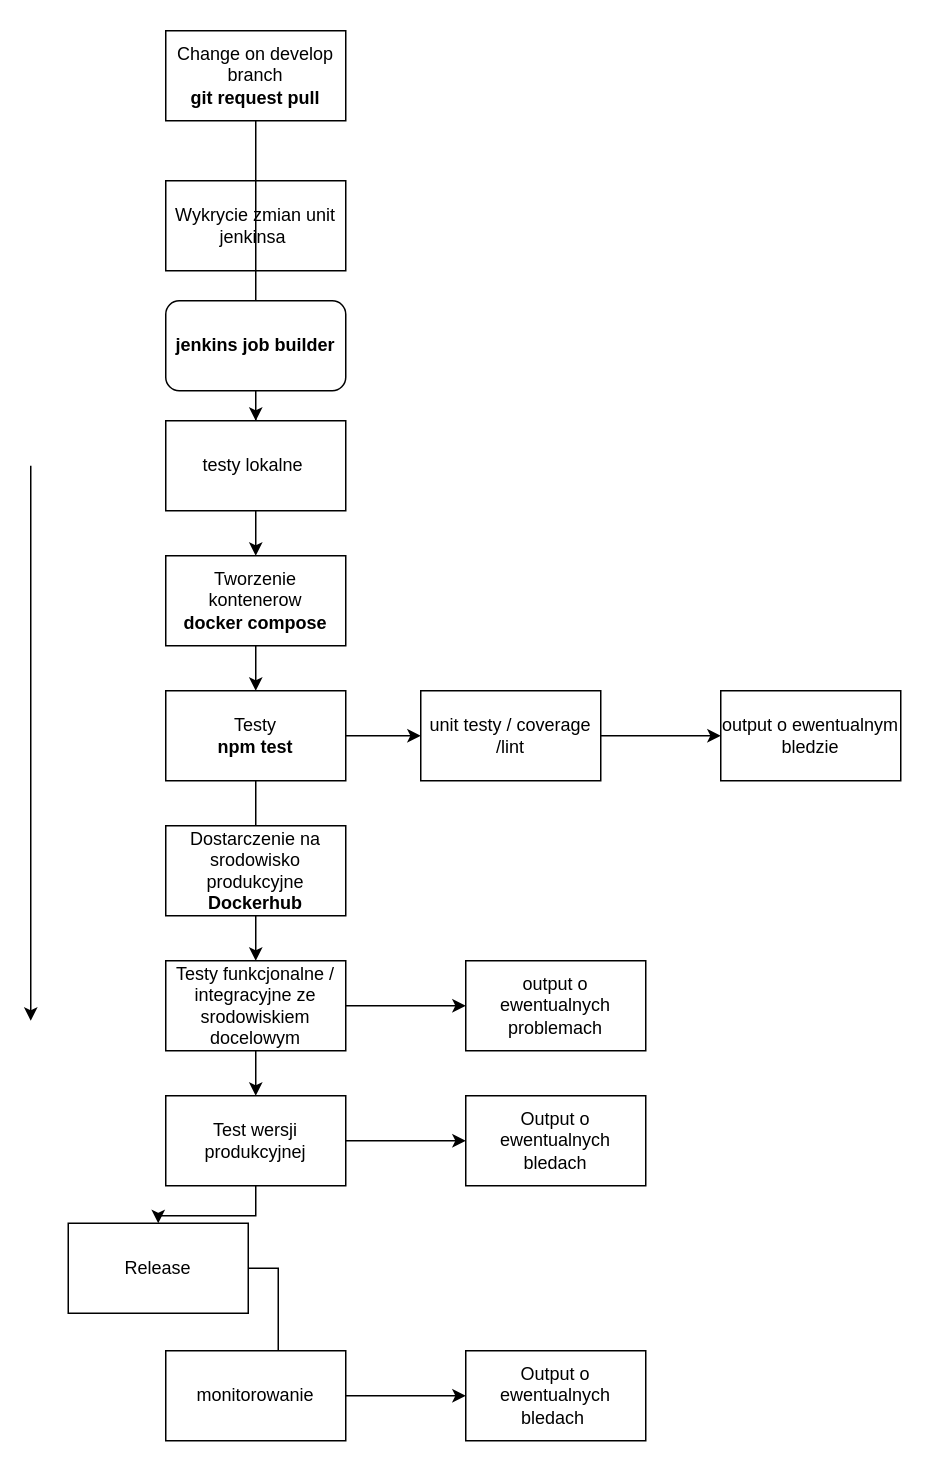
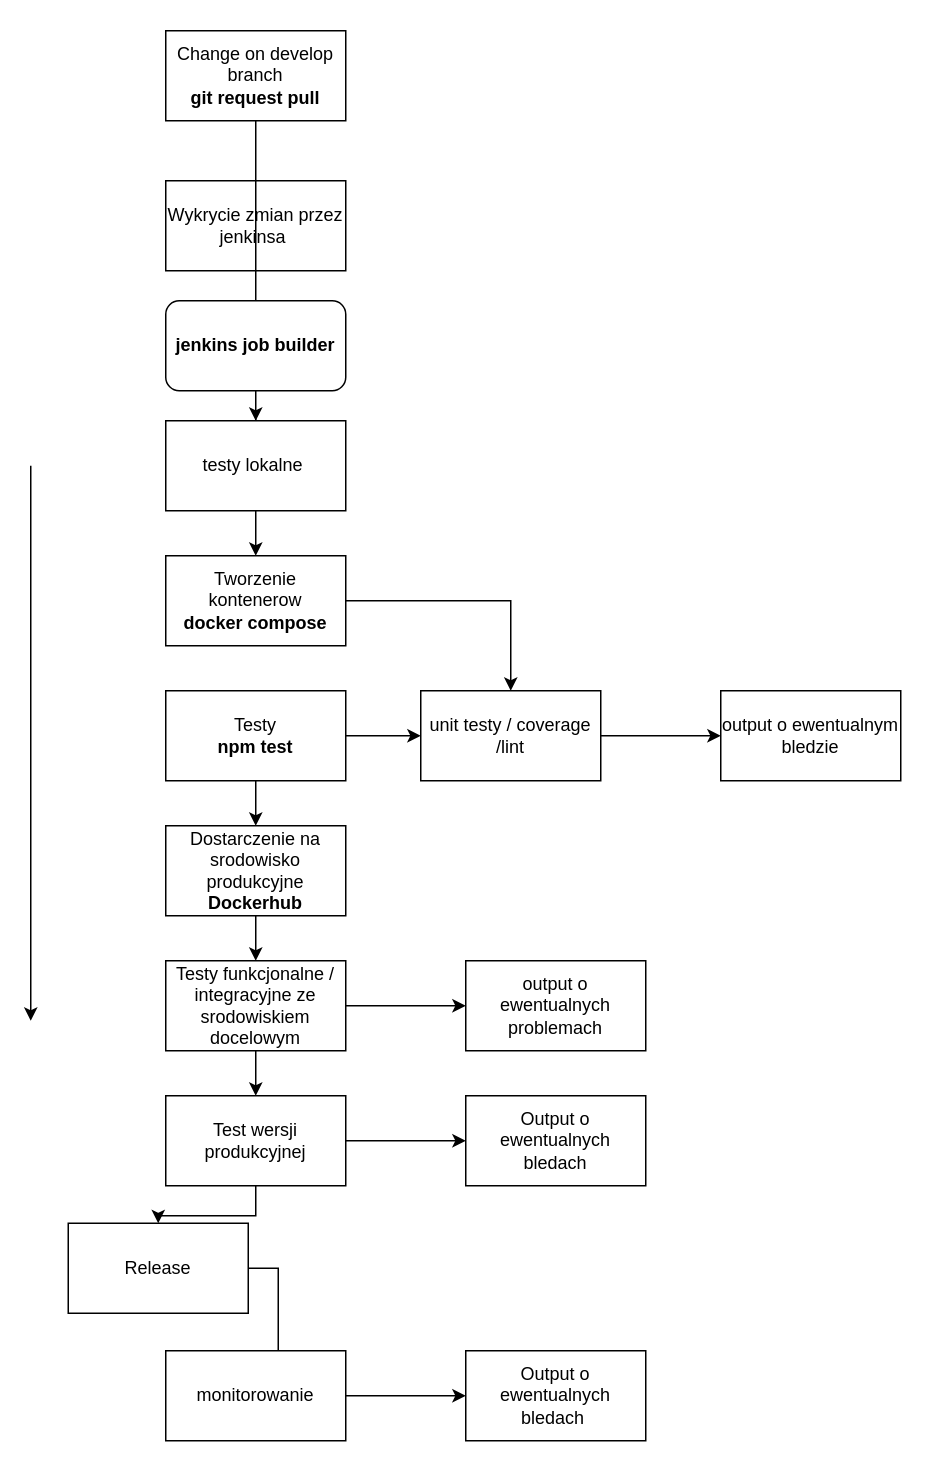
(256, 226) -> (256, 226)
(256, 674) -> (468, 601)
(256, 818) -> (256, 814)
